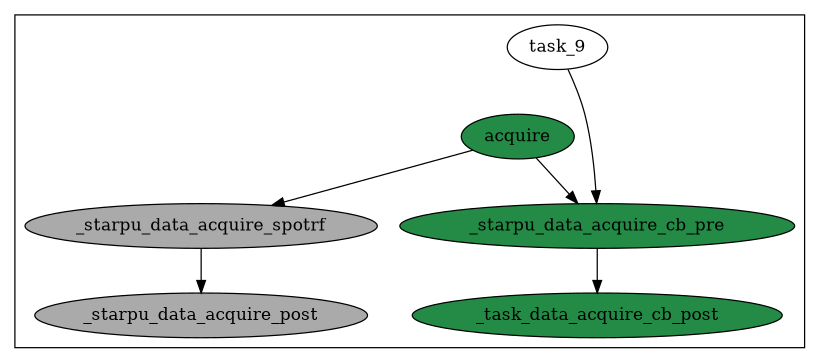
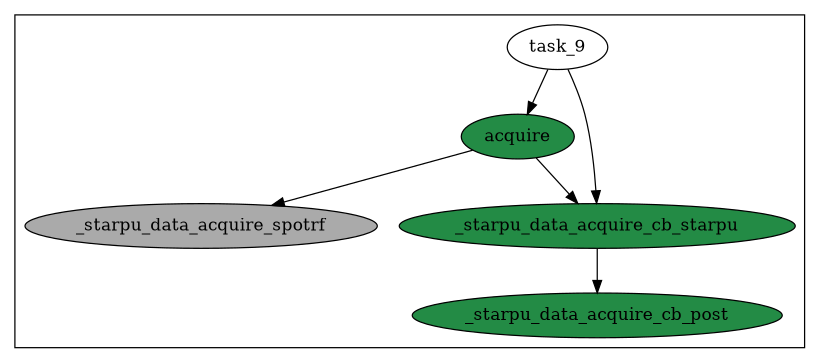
none -> (540, 86)
(597, 226) -> (597, 226)
(201, 315) -> none
(597, 315) -> (597, 315)
